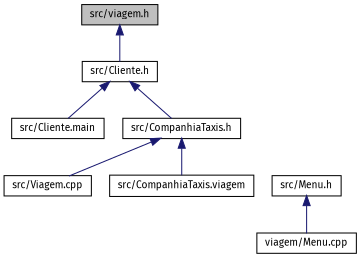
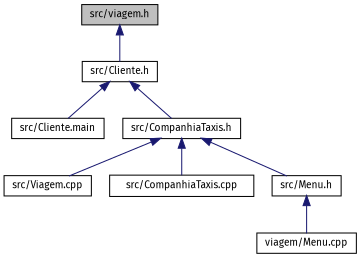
none -> (249, 159)
(182, 186) -> (182, 186)
